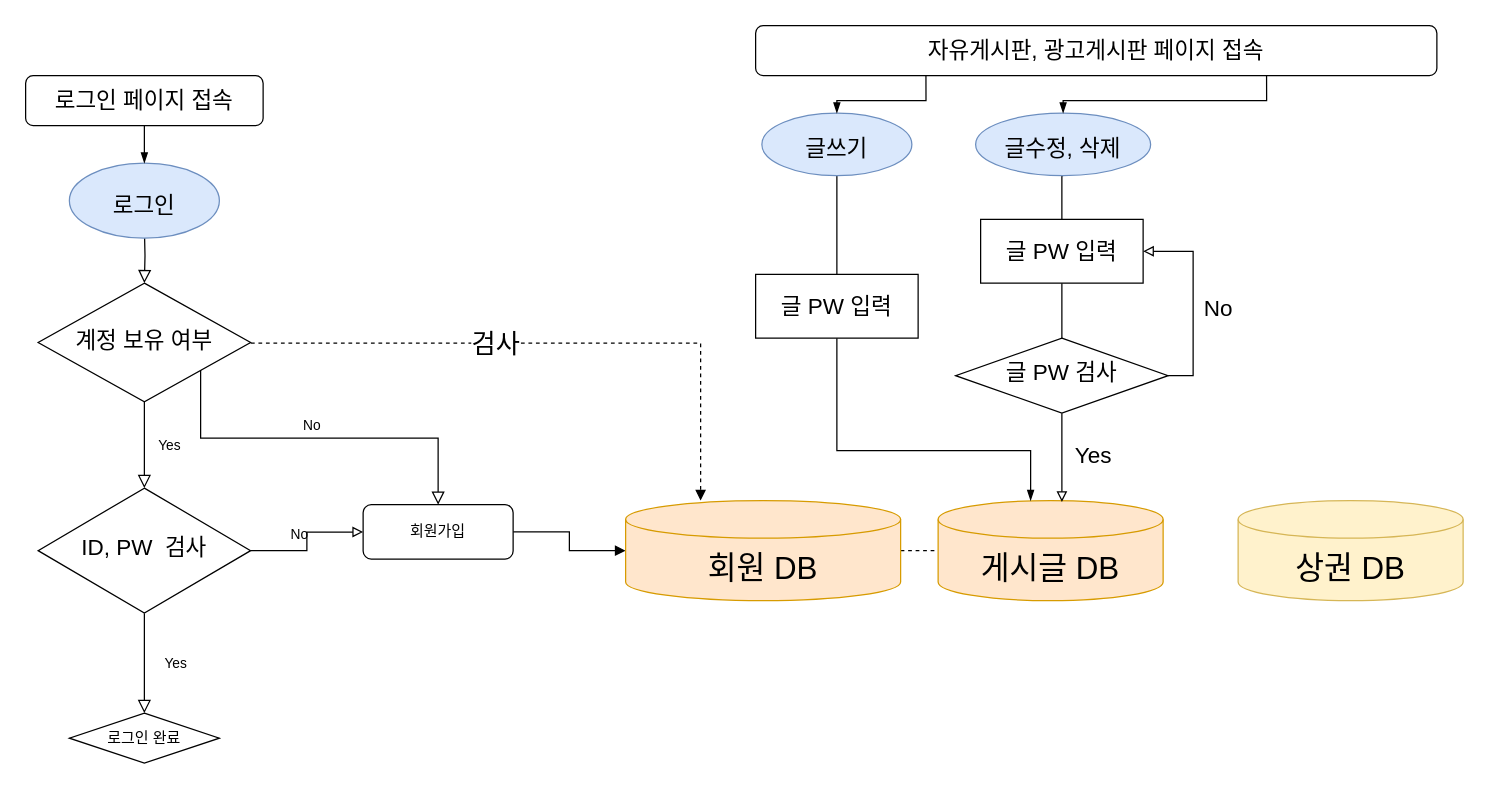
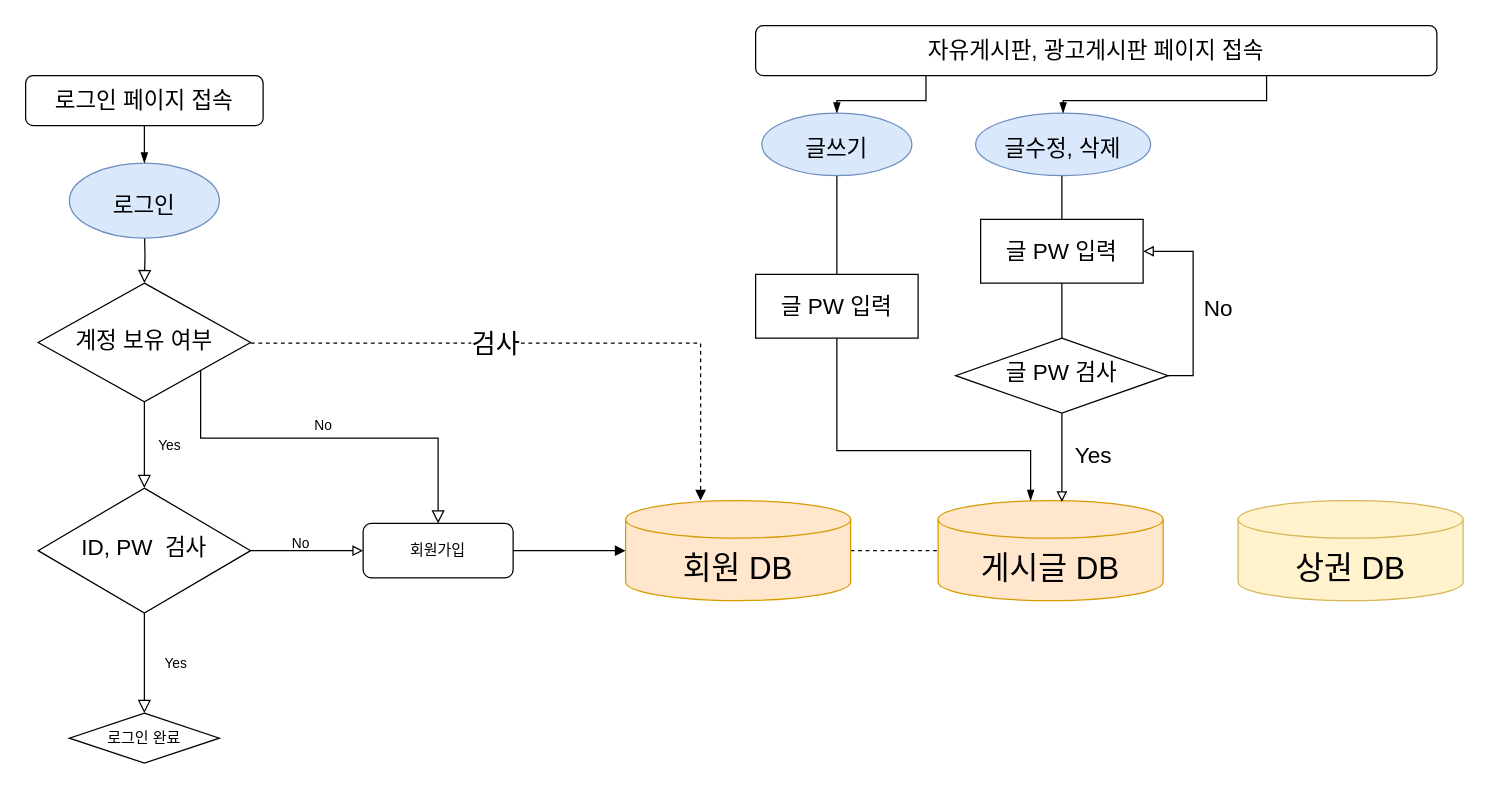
(438, 532) -> (438, 551)
(763, 551) -> (738, 551)
